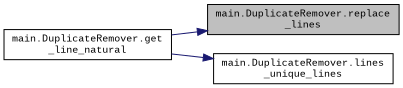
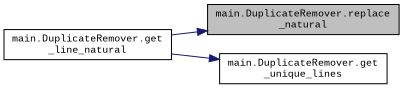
(303, 20) -> (303, 20)
(303, 69) -> (303, 69)
